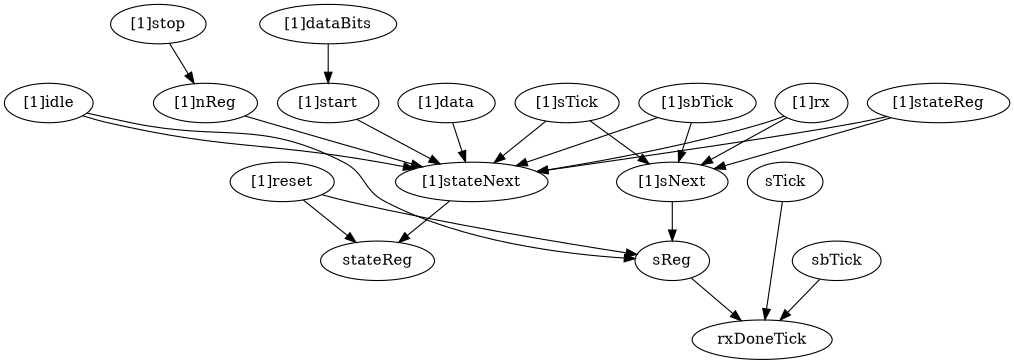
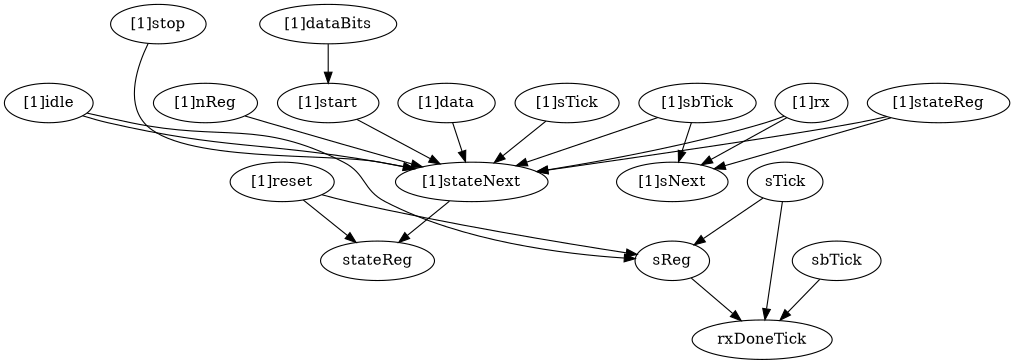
(179, 59) -> (229, 151)
(616, 140) -> none
(672, 216) -> (733, 218)
